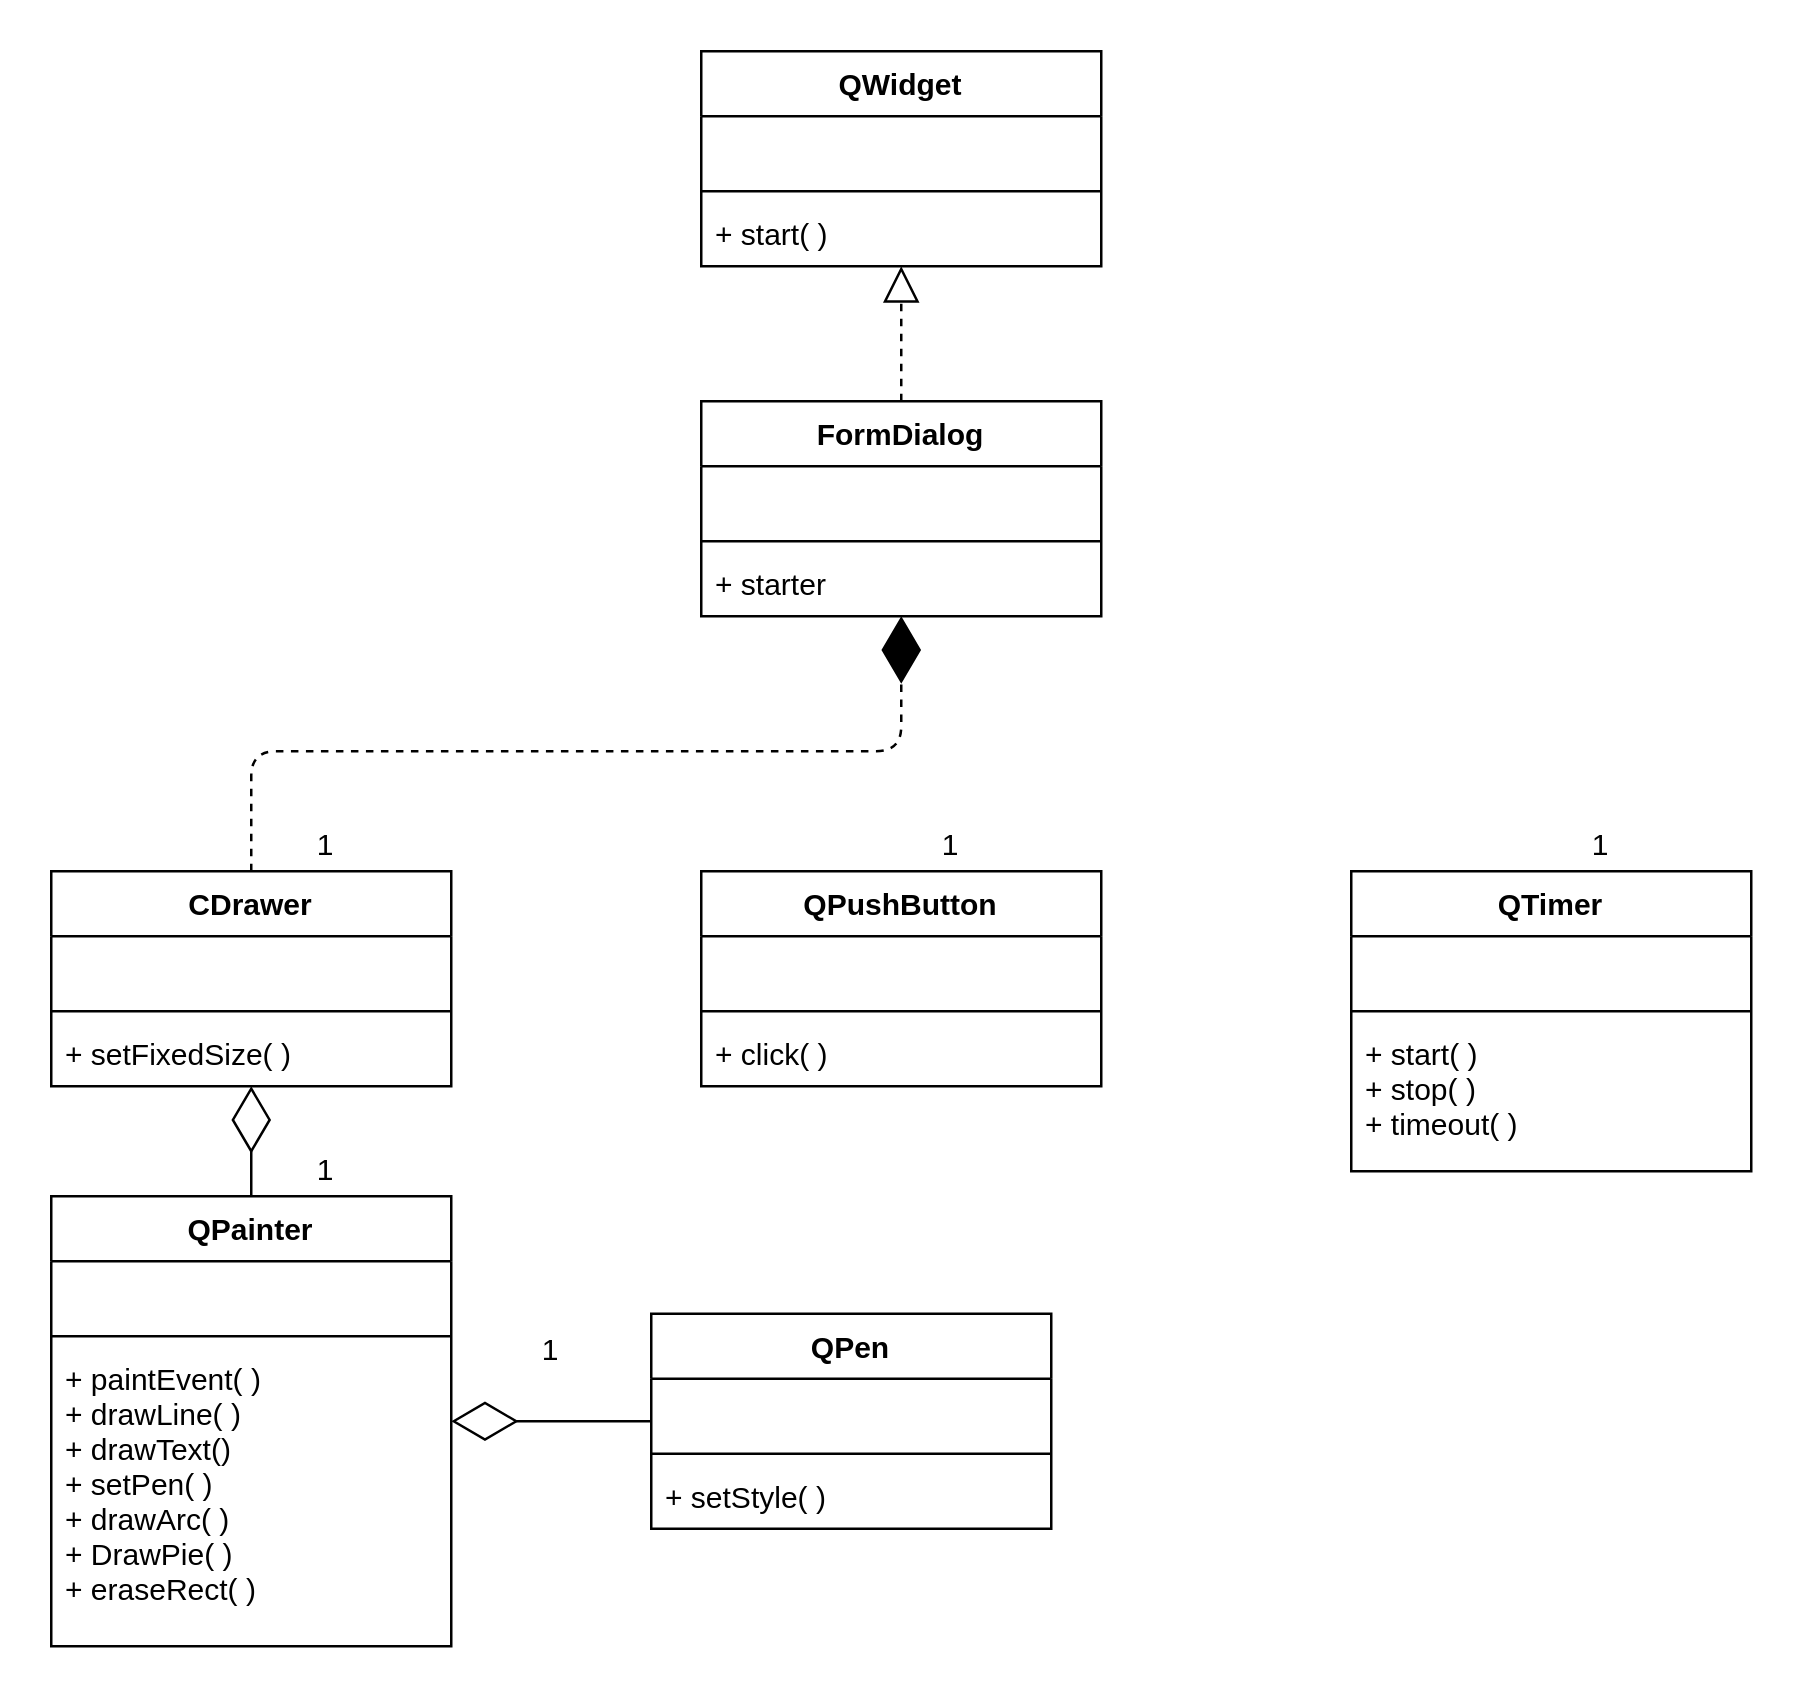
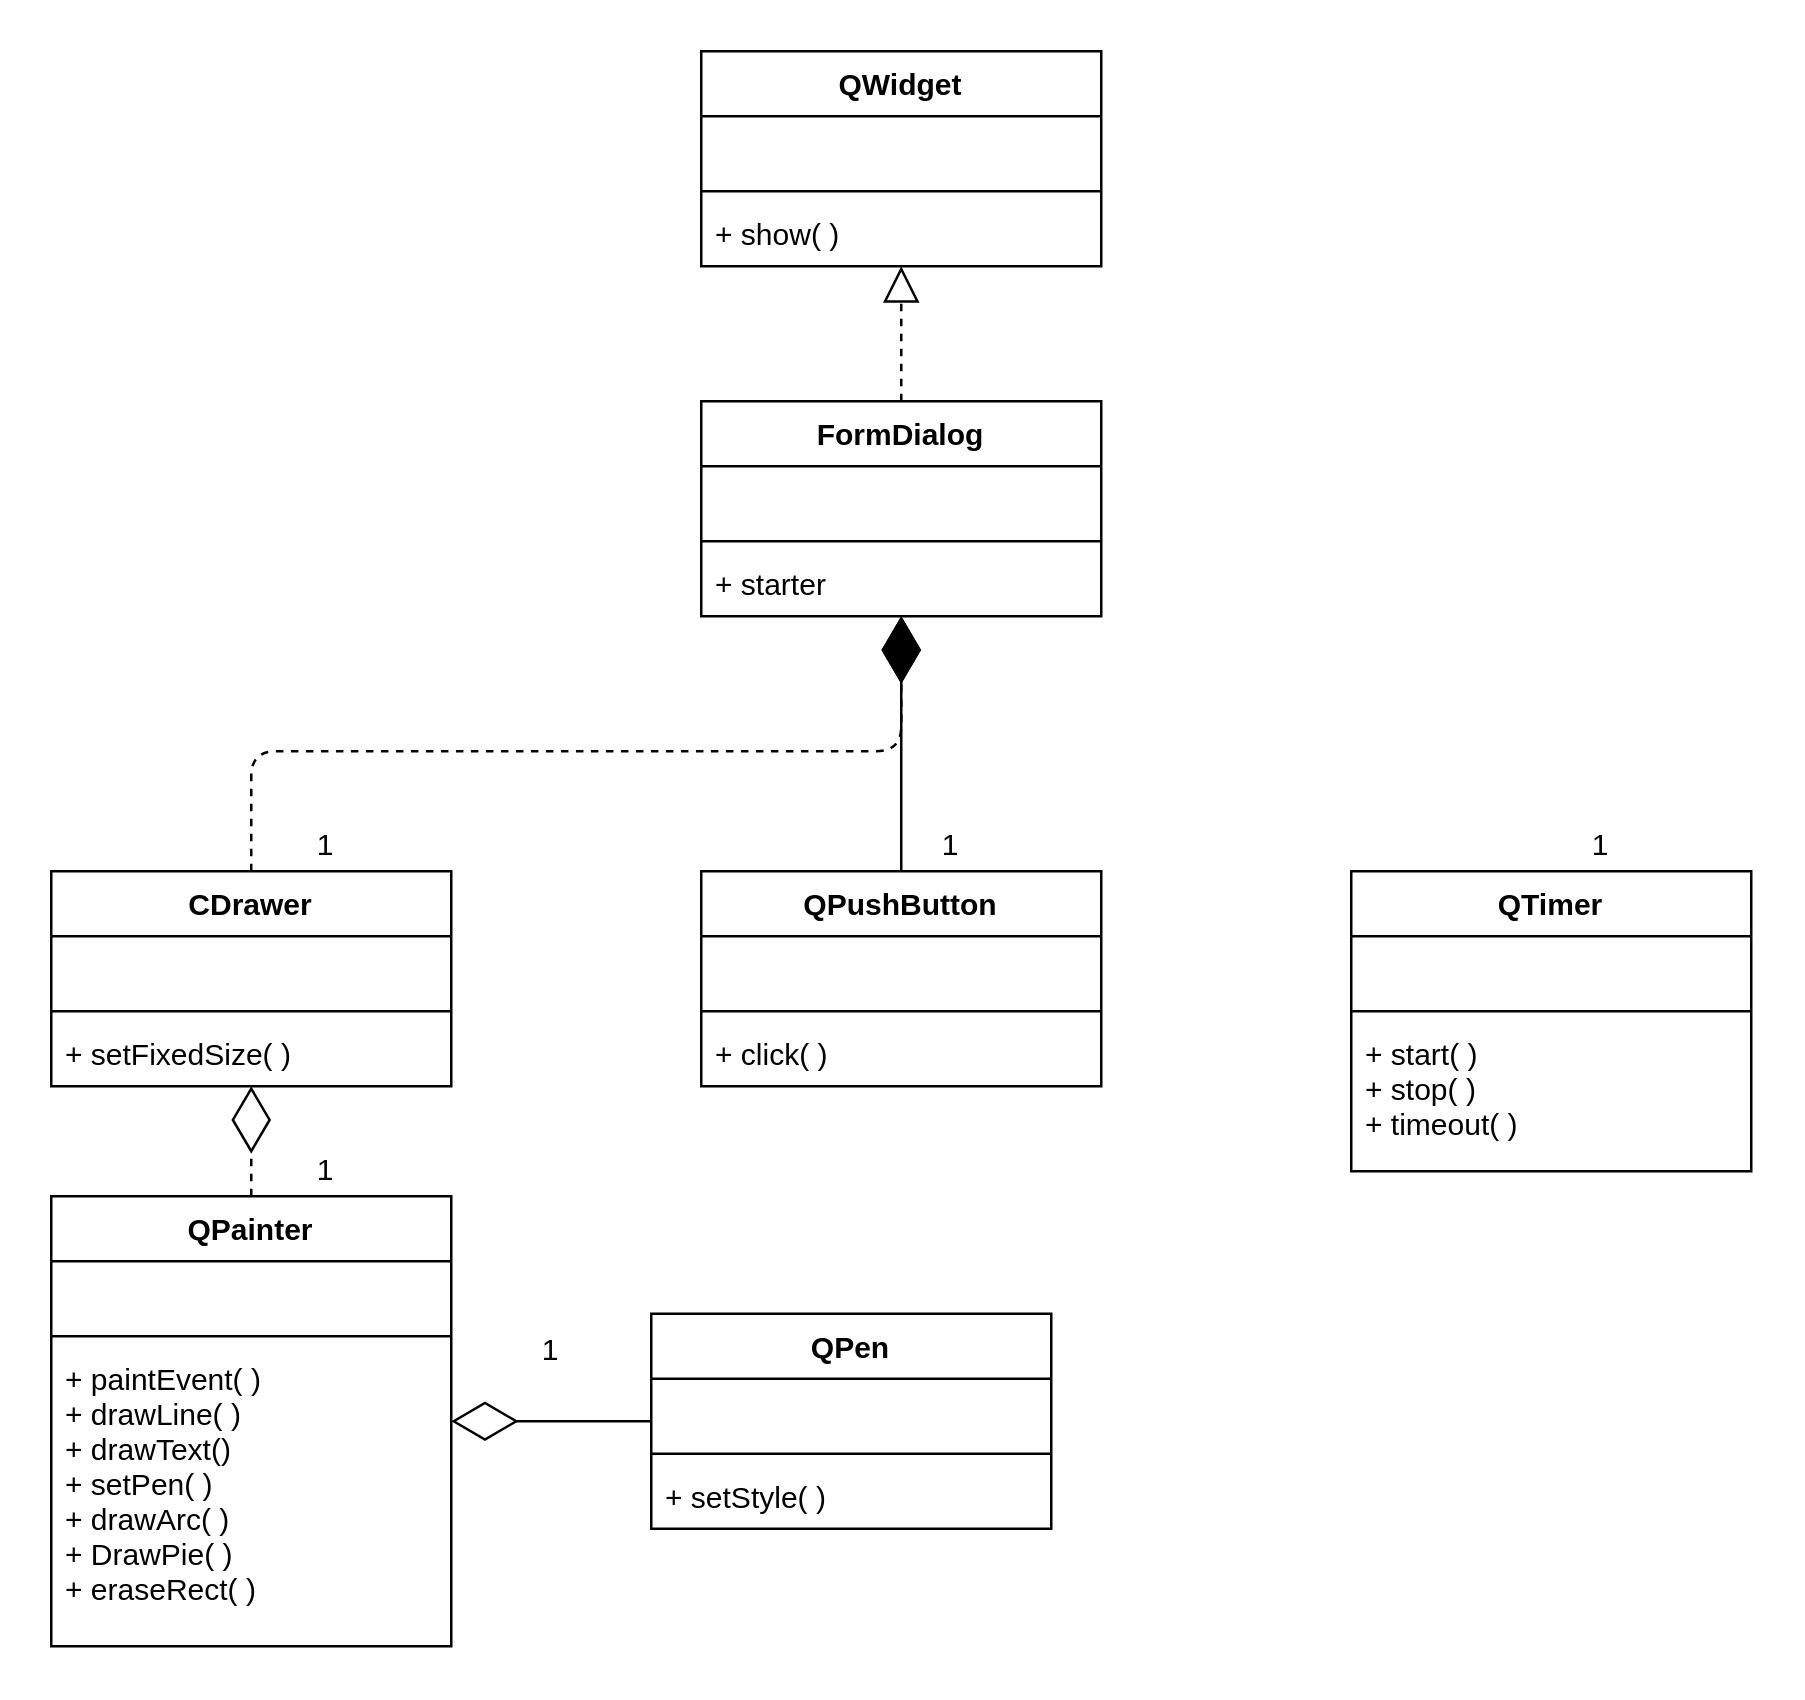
(791, 235) -> (783, 235)
none -> (901, 806)
(251, 1171) -> (251, 1171)
